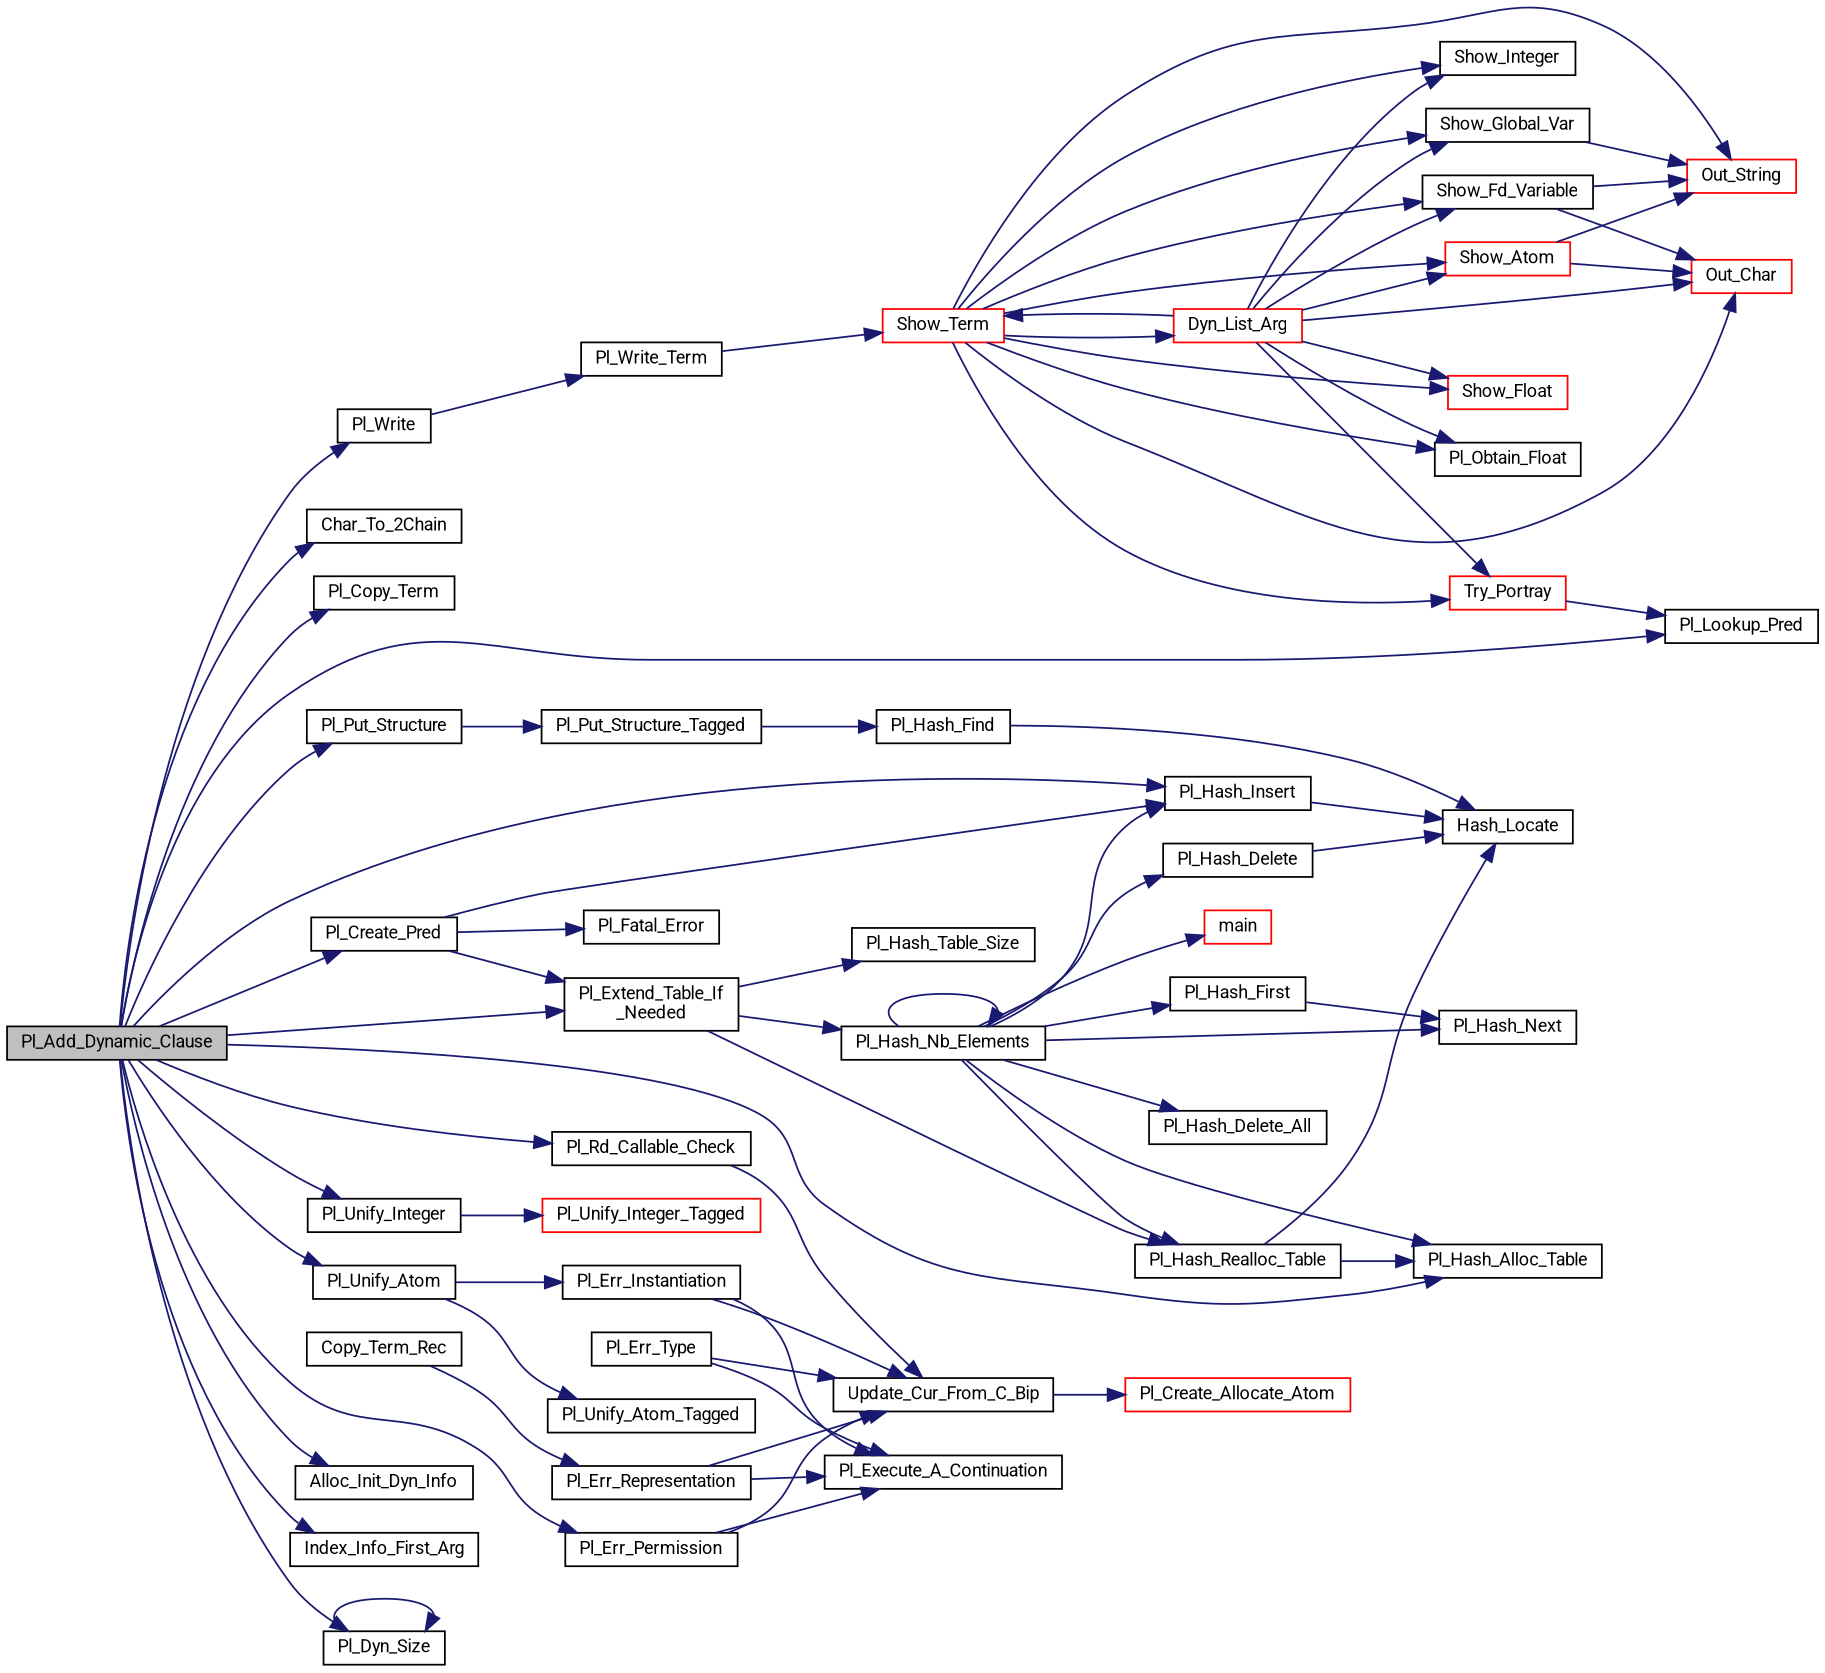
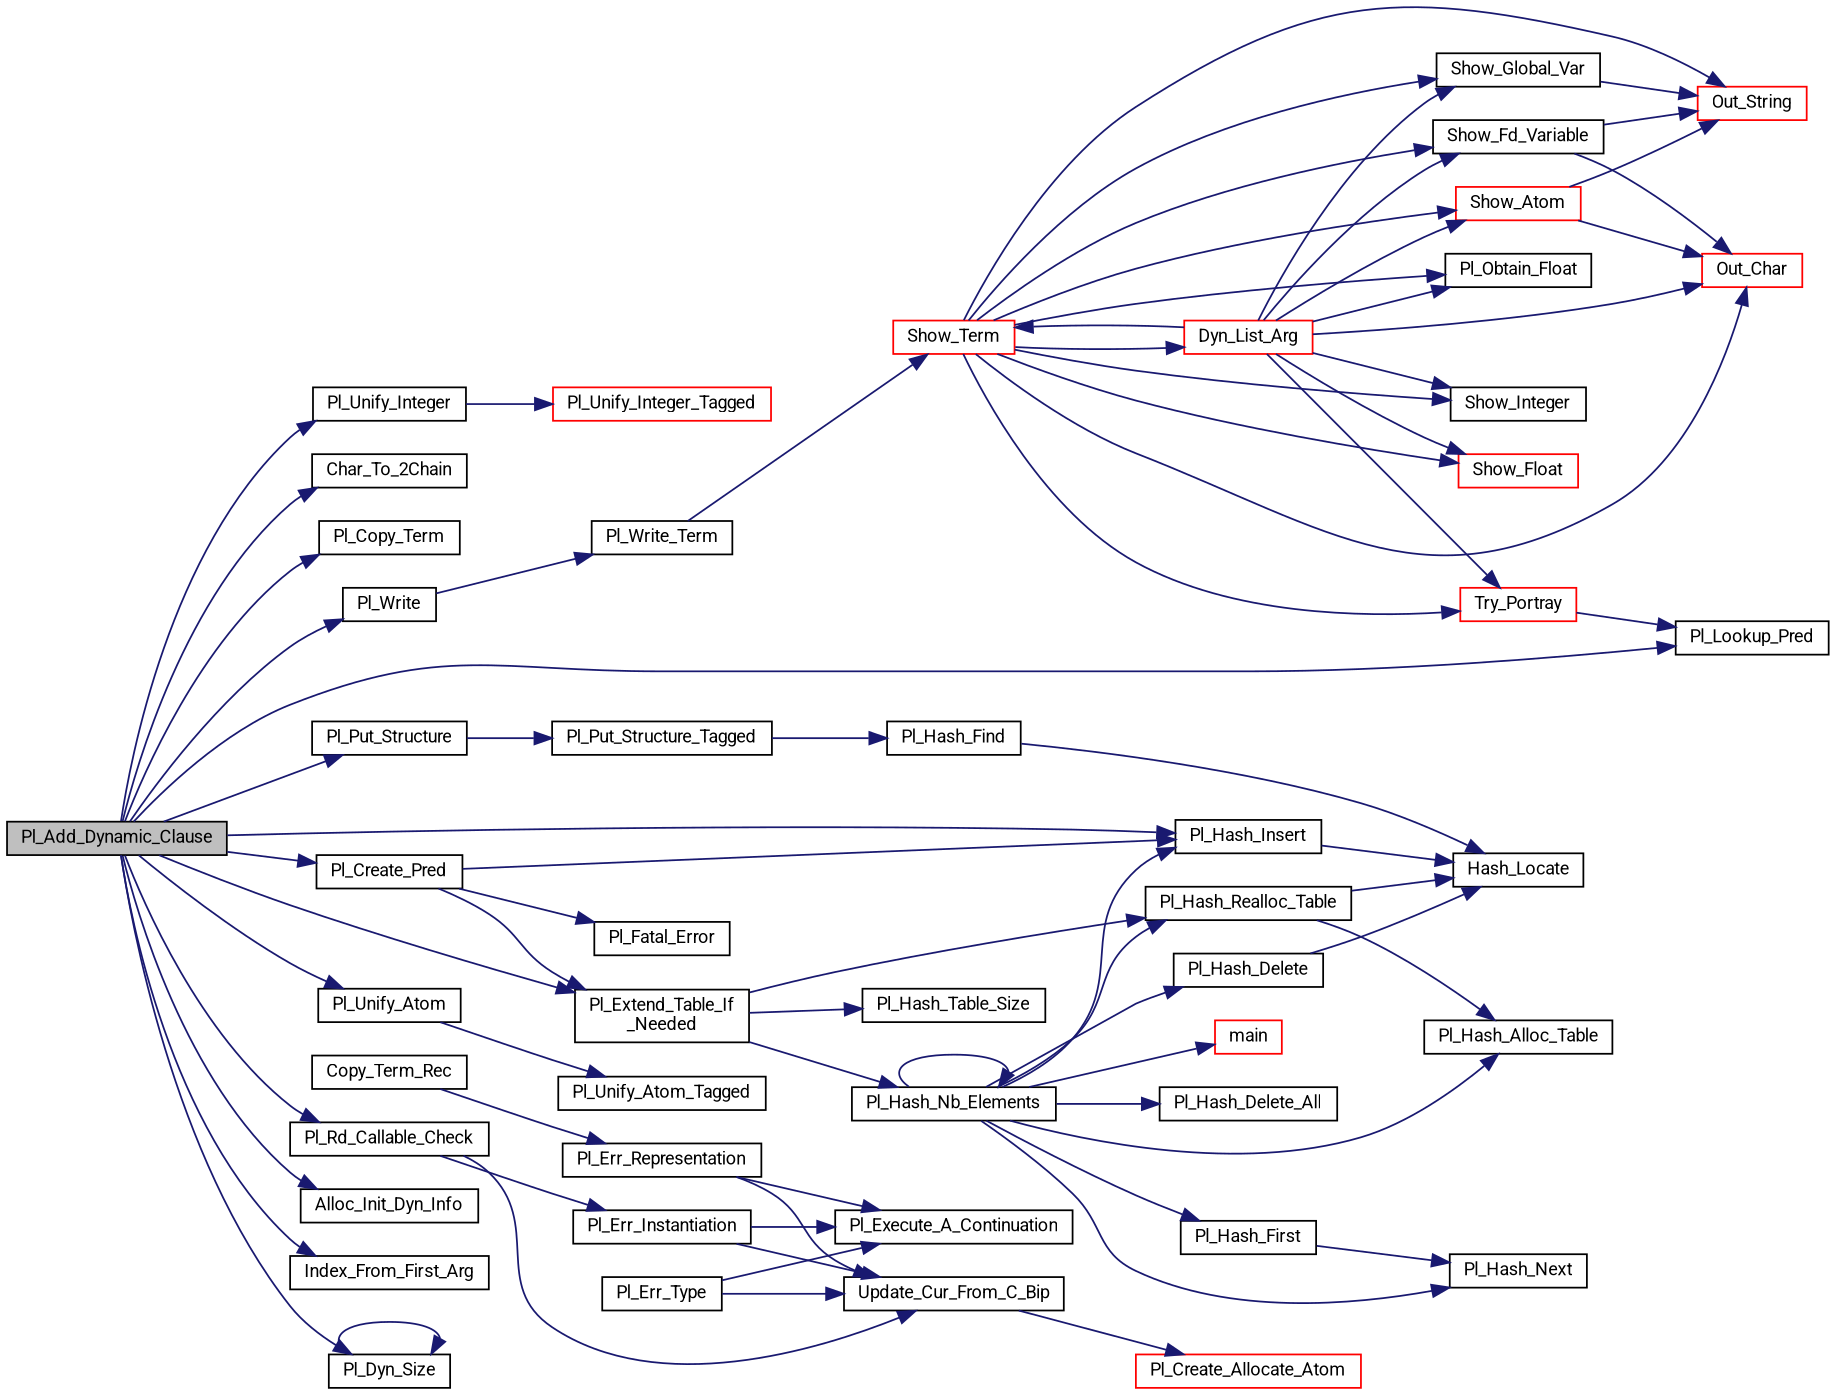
(812, 1194) -> none
(500, 1282) -> (514, 1181)
(384, 1550) -> (389, 1273)
(651, 1550) -> none
